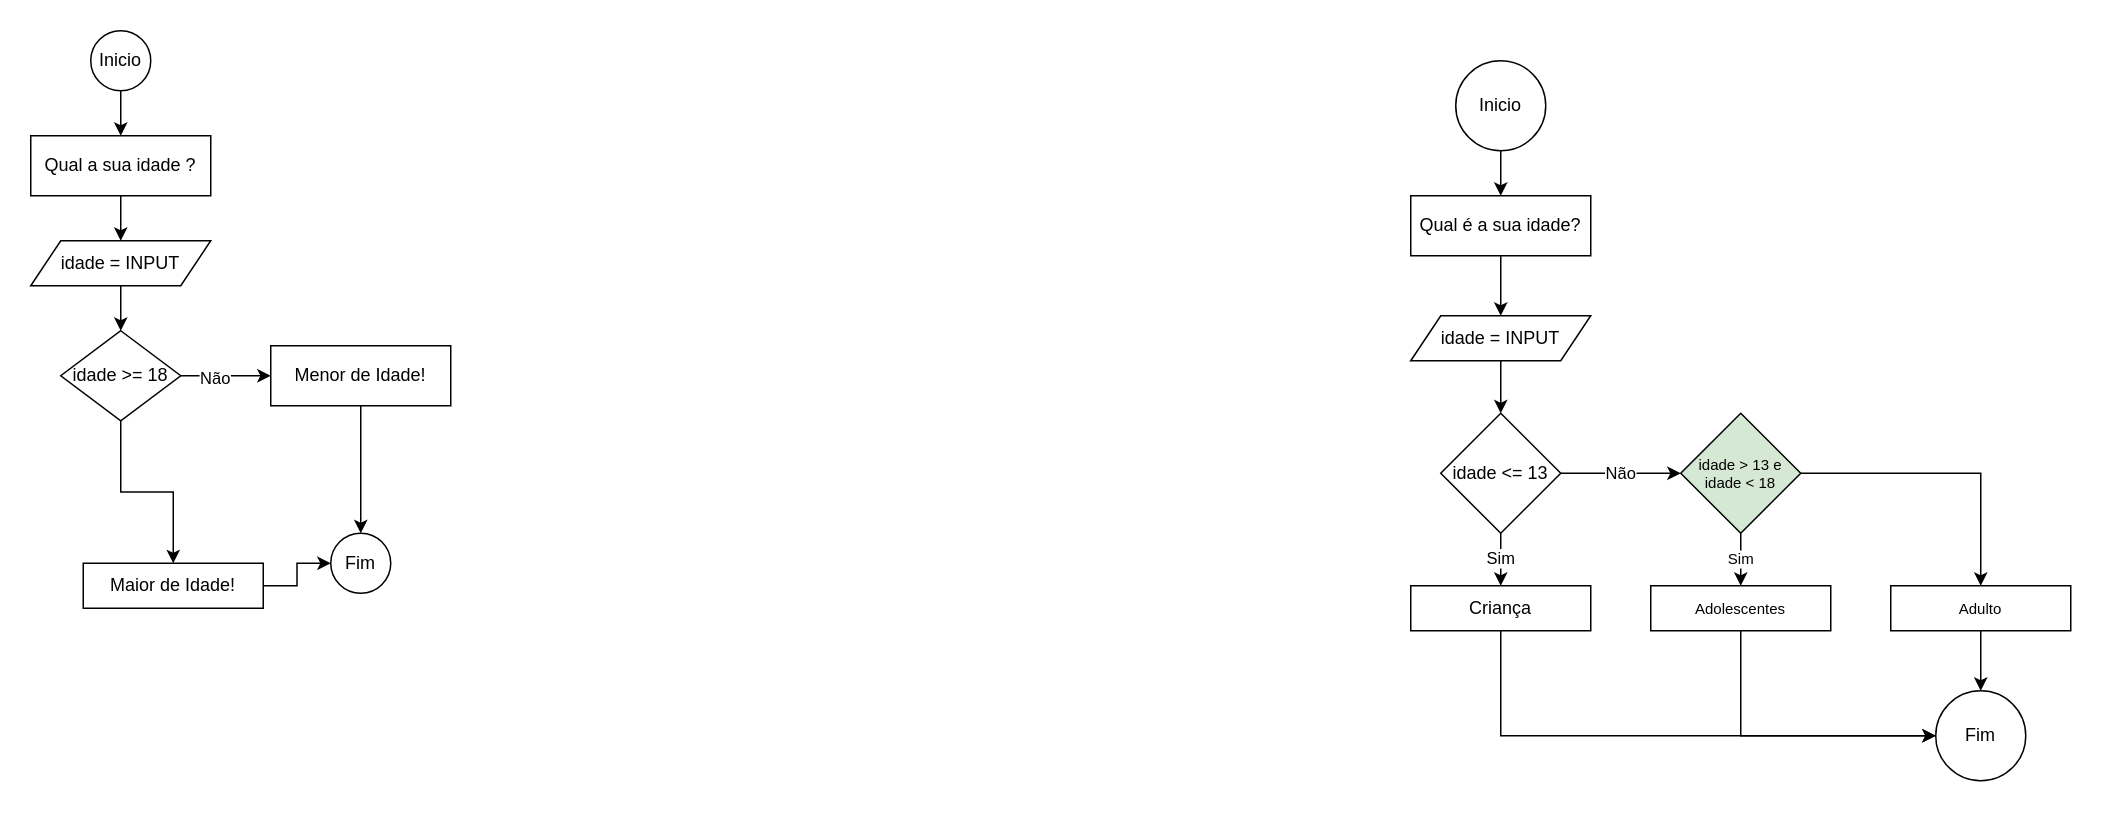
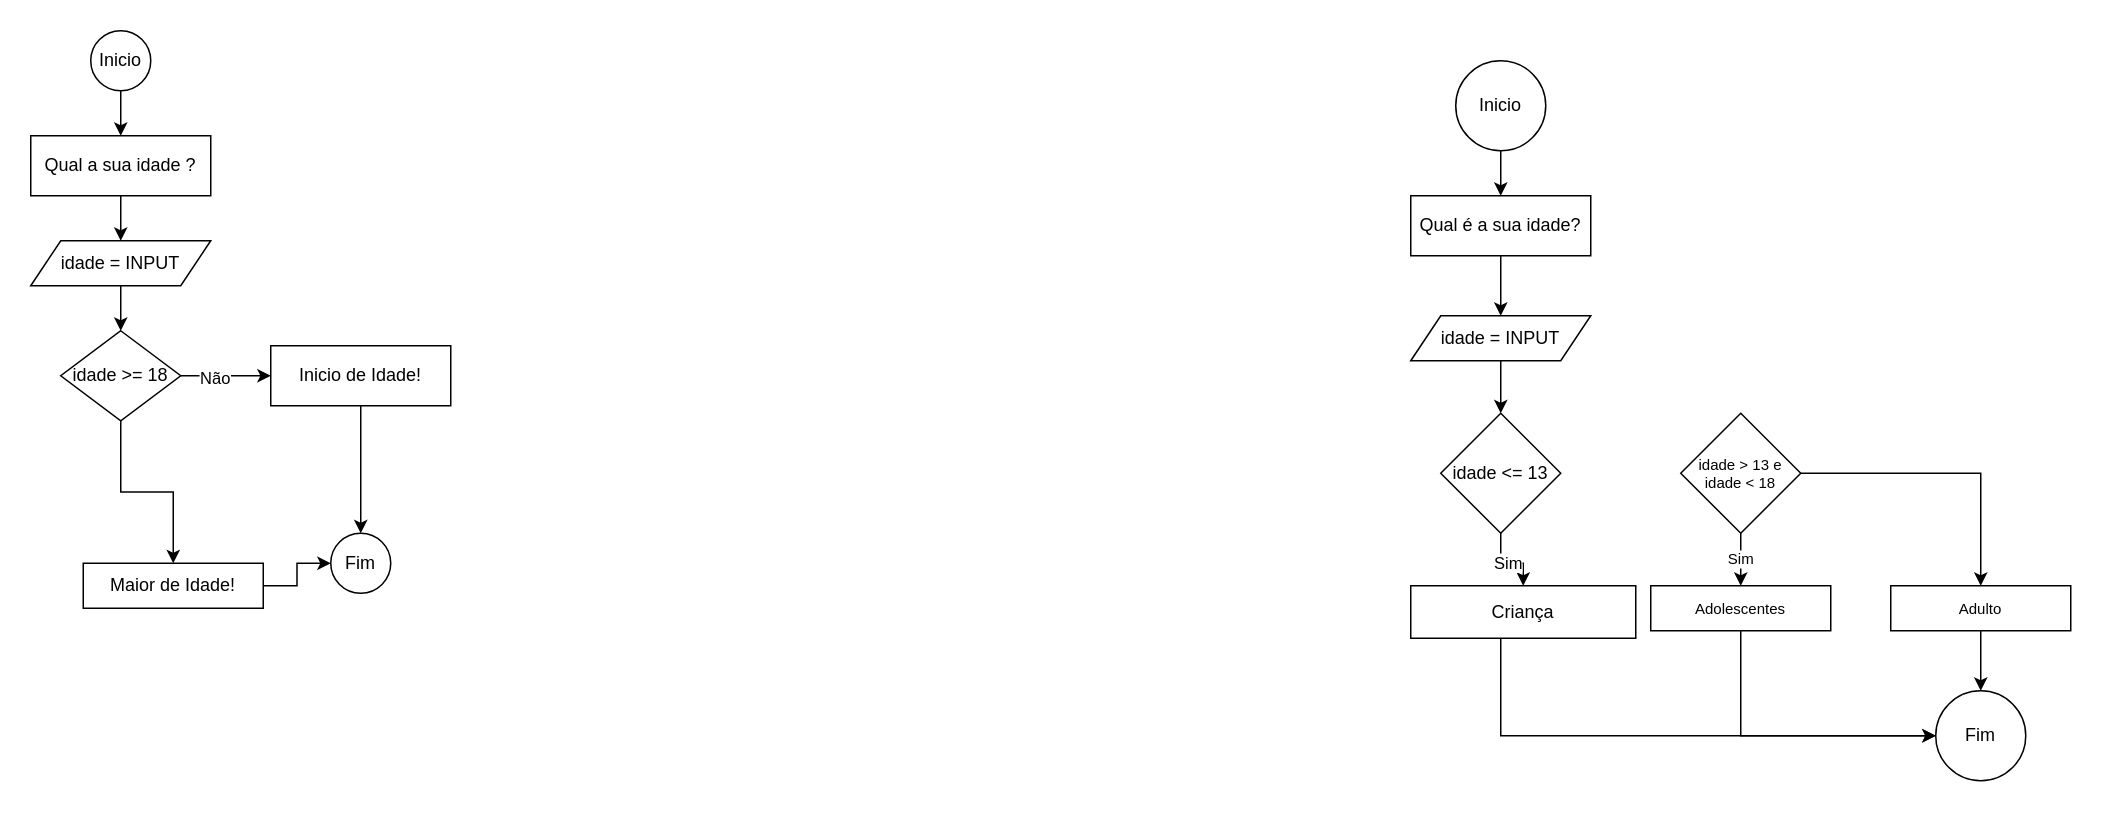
(361, 376) -> (361, 376)
(1616, 473) -> none
(1741, 473) -> (1741, 473)
(1501, 608) -> (1523, 612)
